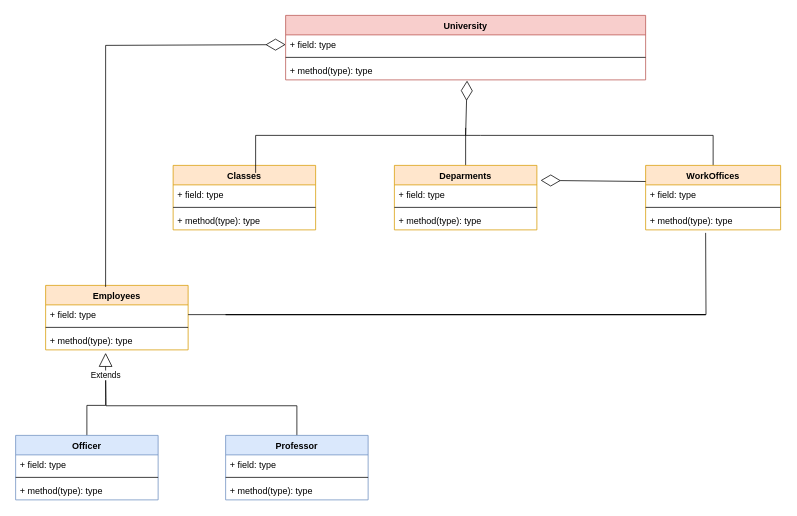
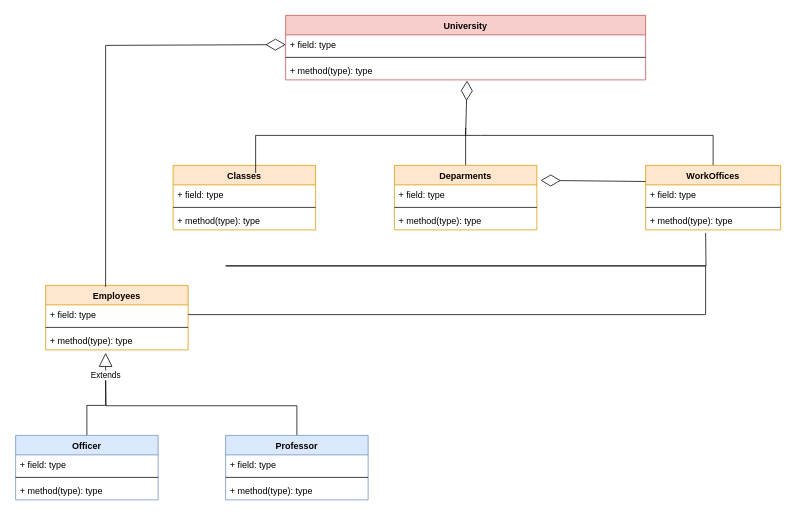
(210, 315) -> (210, 266)
